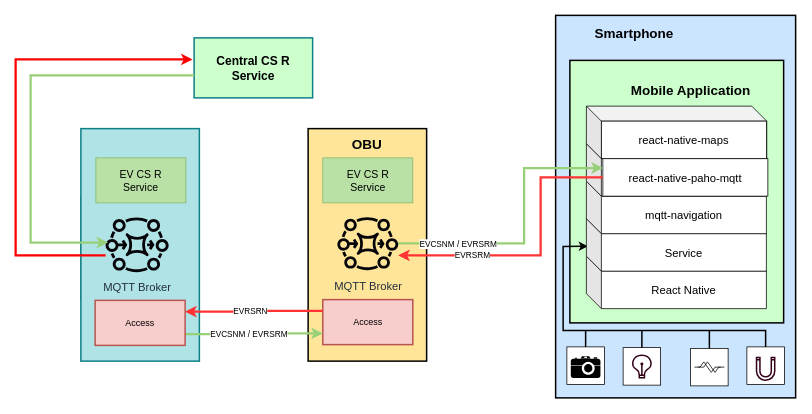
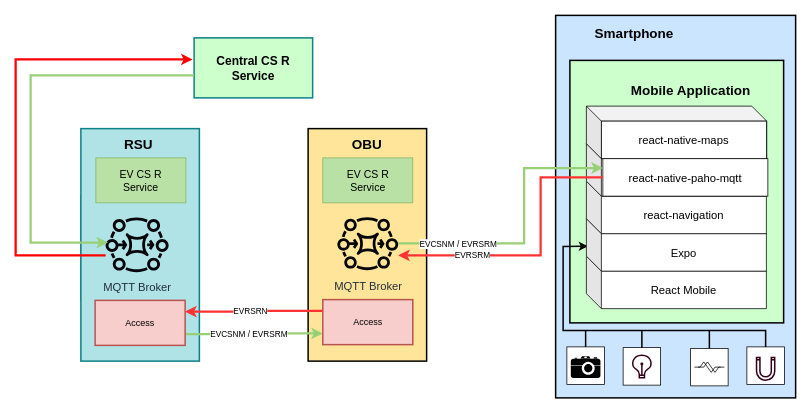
none -> (138, 145)
(684, 215) -> (684, 215)
(684, 252) -> (684, 252)
(684, 290) -> (684, 290)
